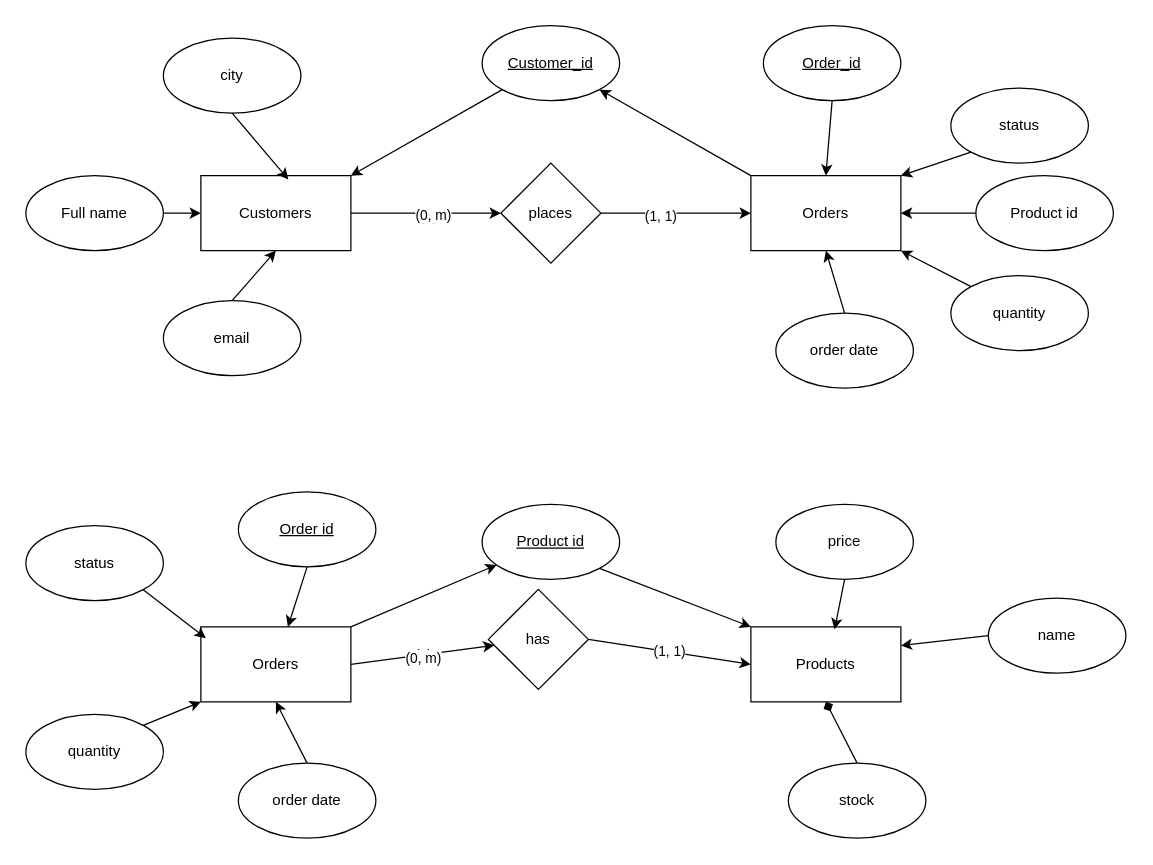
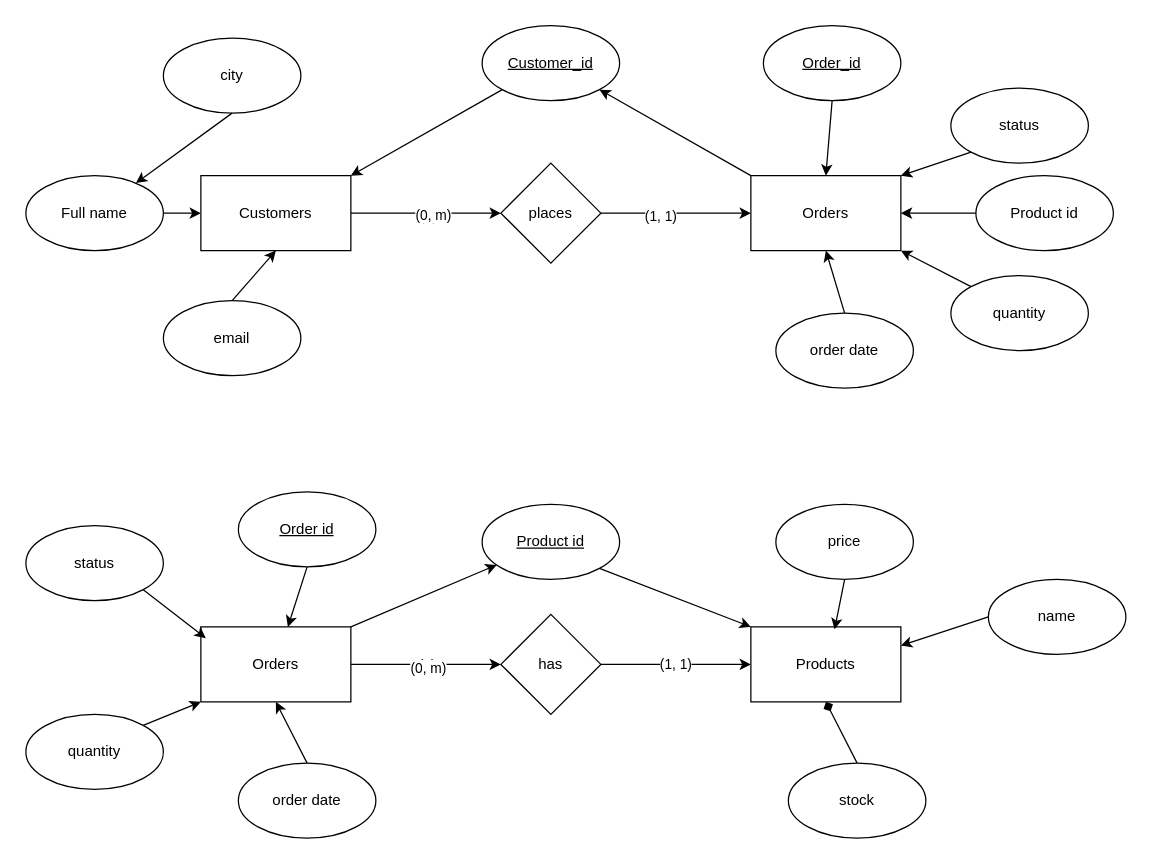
(257, 143) -> (187, 145)
(1057, 636) -> (1057, 617)
(538, 639) -> (551, 664)
